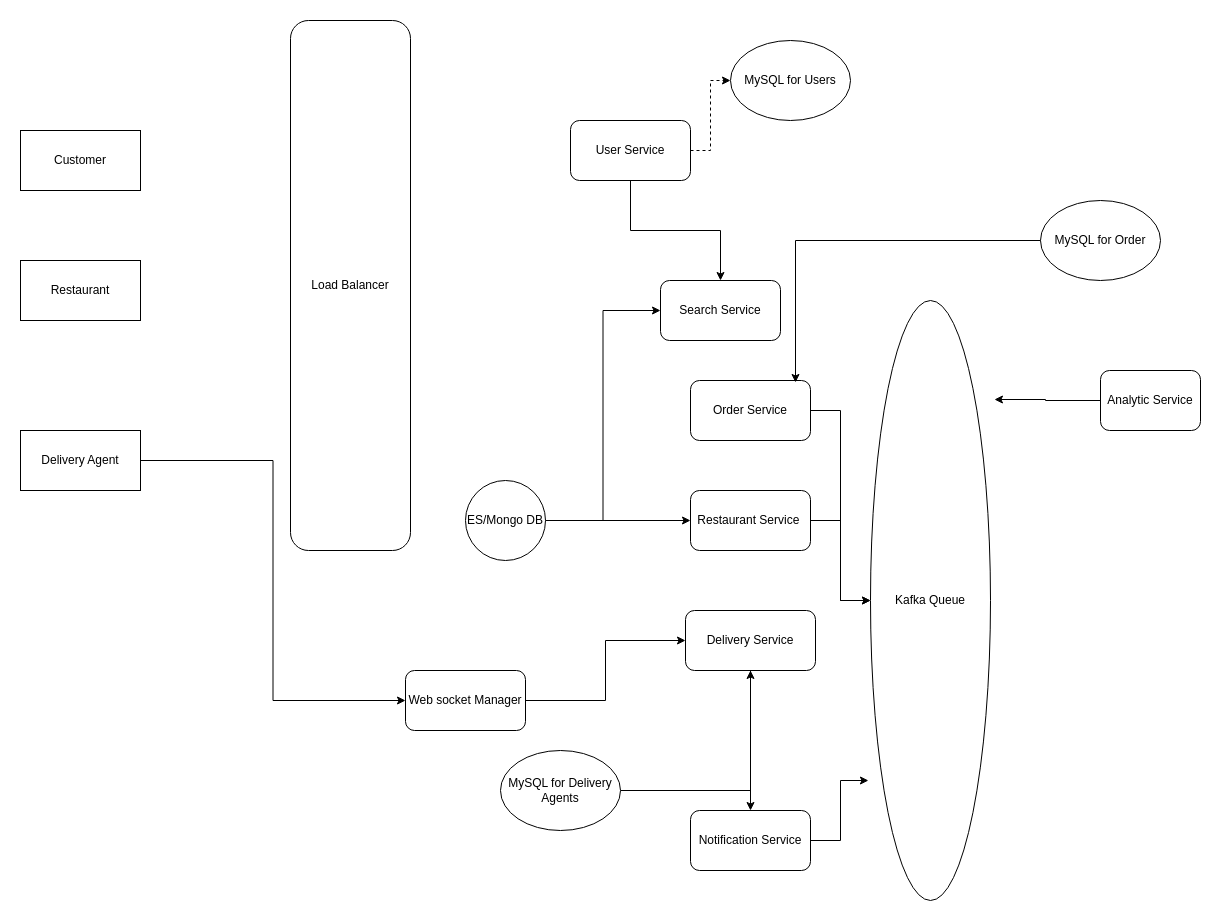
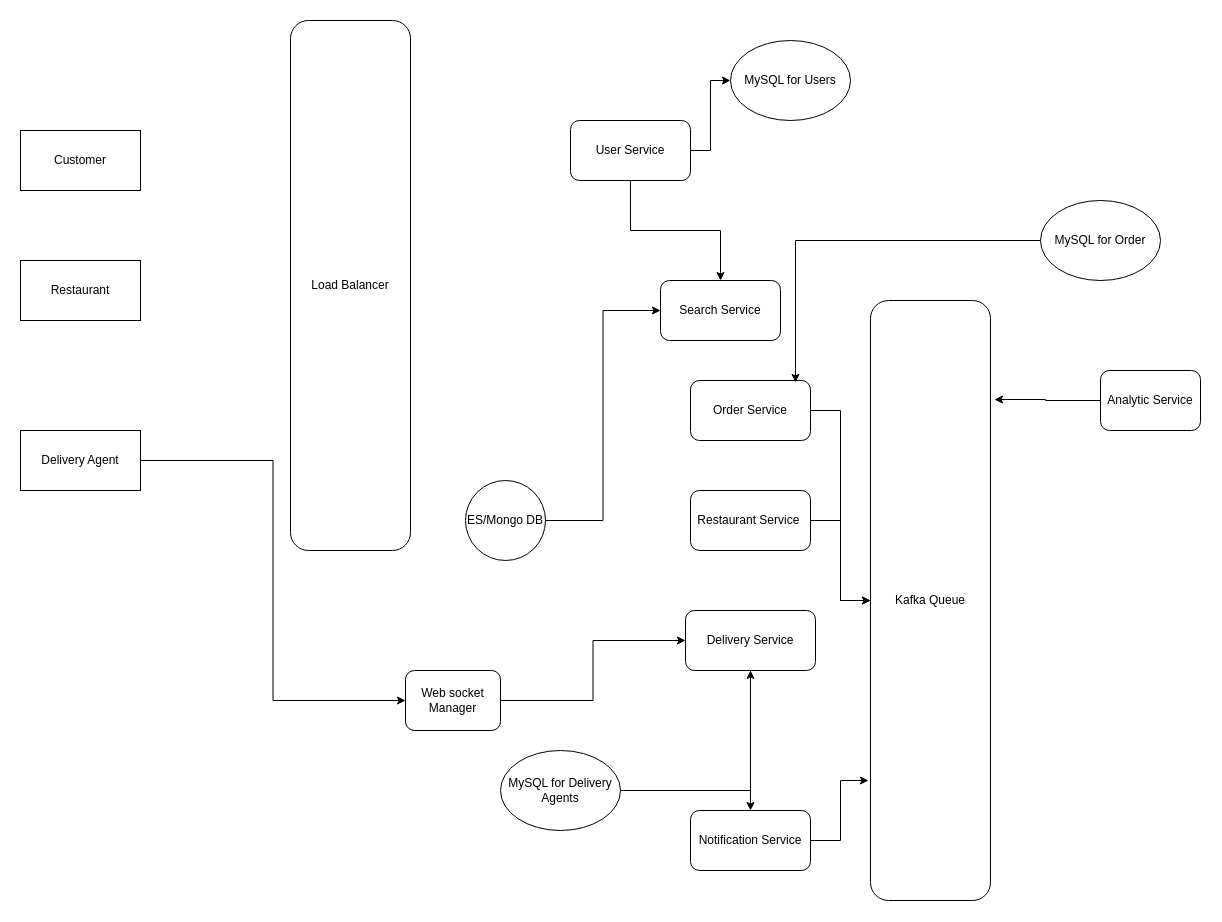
(711, 119) -> (711, 119)
(644, 521) -> none
(931, 601) -> (931, 601)
(466, 701) -> (453, 701)
